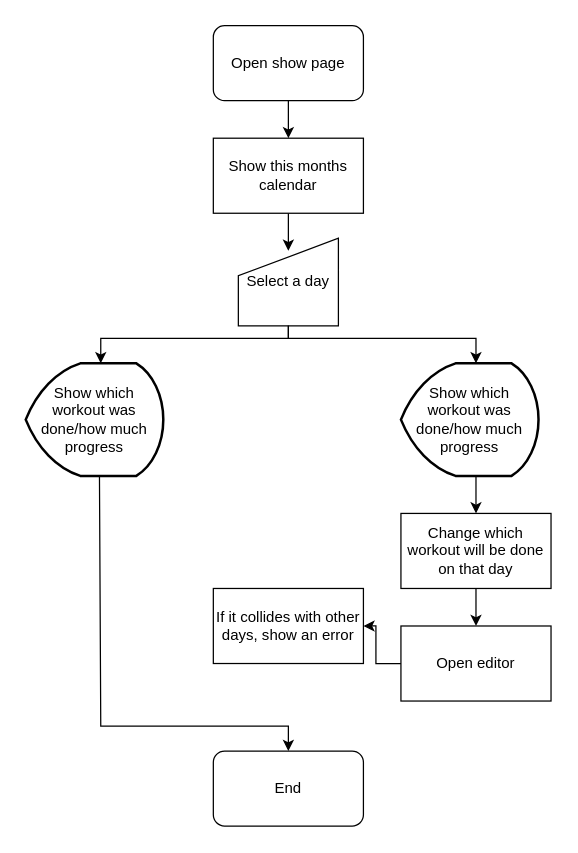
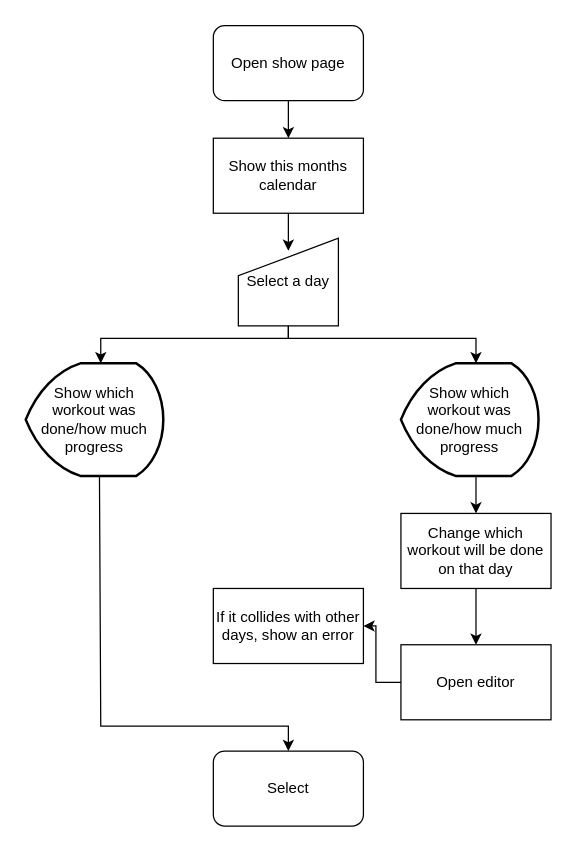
(476, 663) -> (476, 682)
(288, 788) -> (288, 788)
